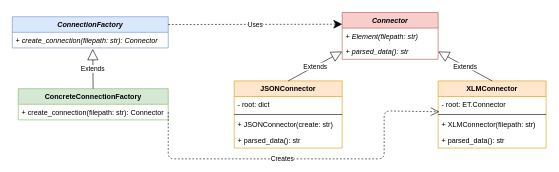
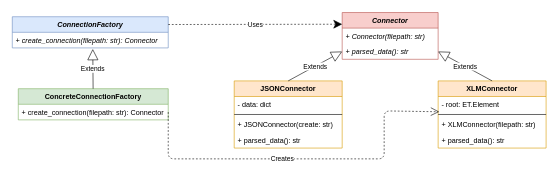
(388, 36) -> (393, 36)
(258, 104) -> (258, 104)
(478, 104) -> (473, 104)
